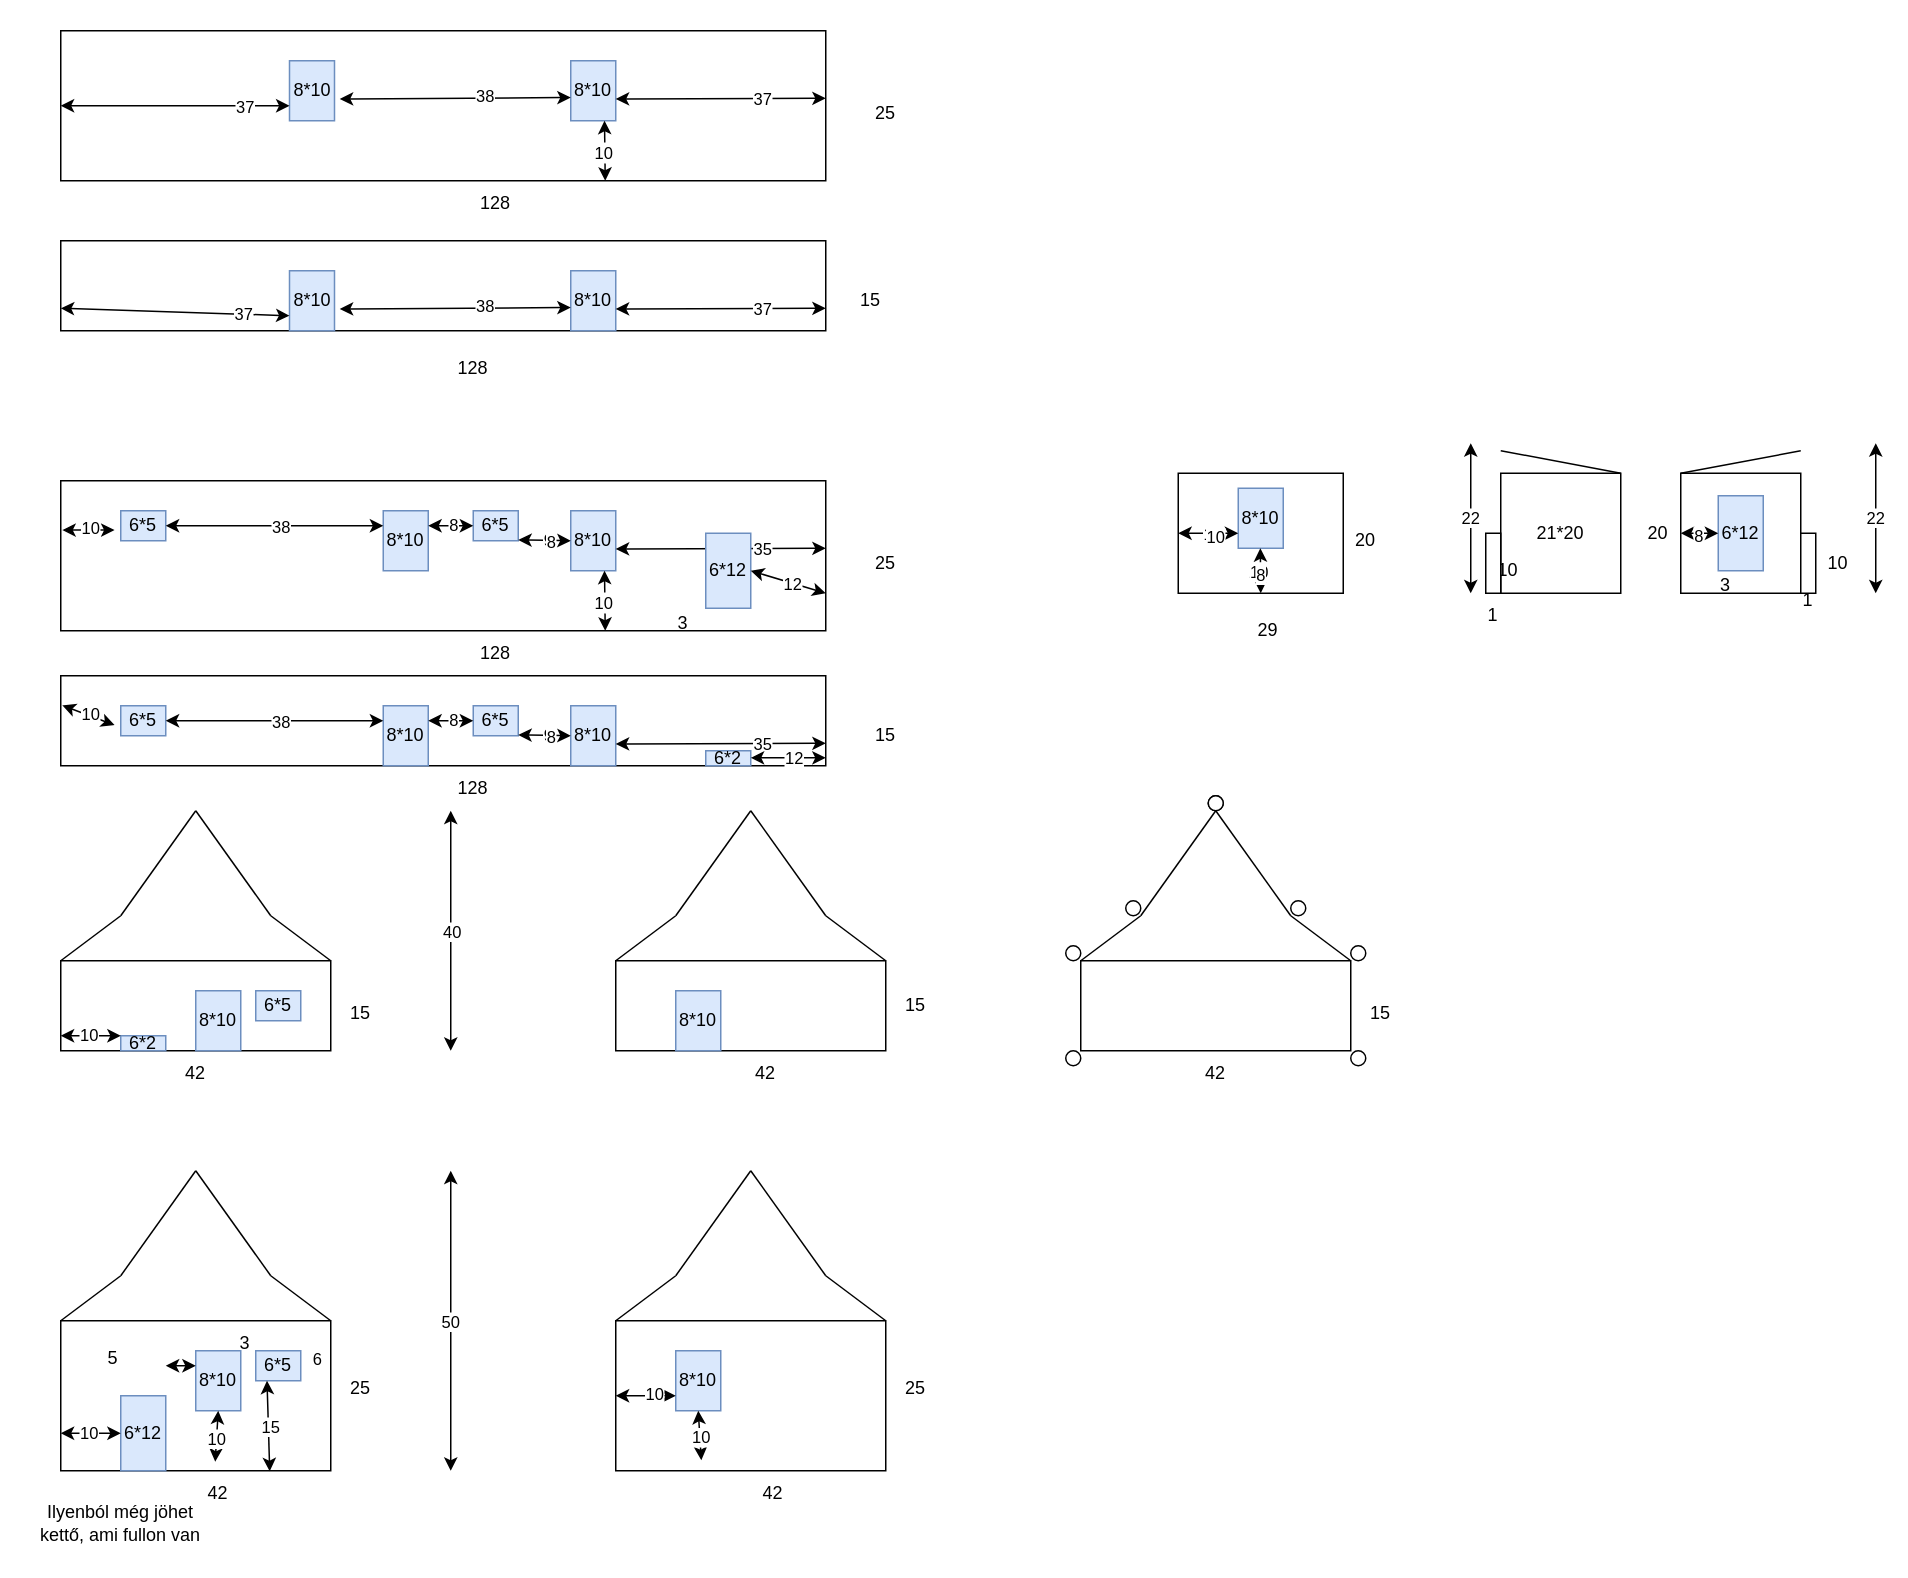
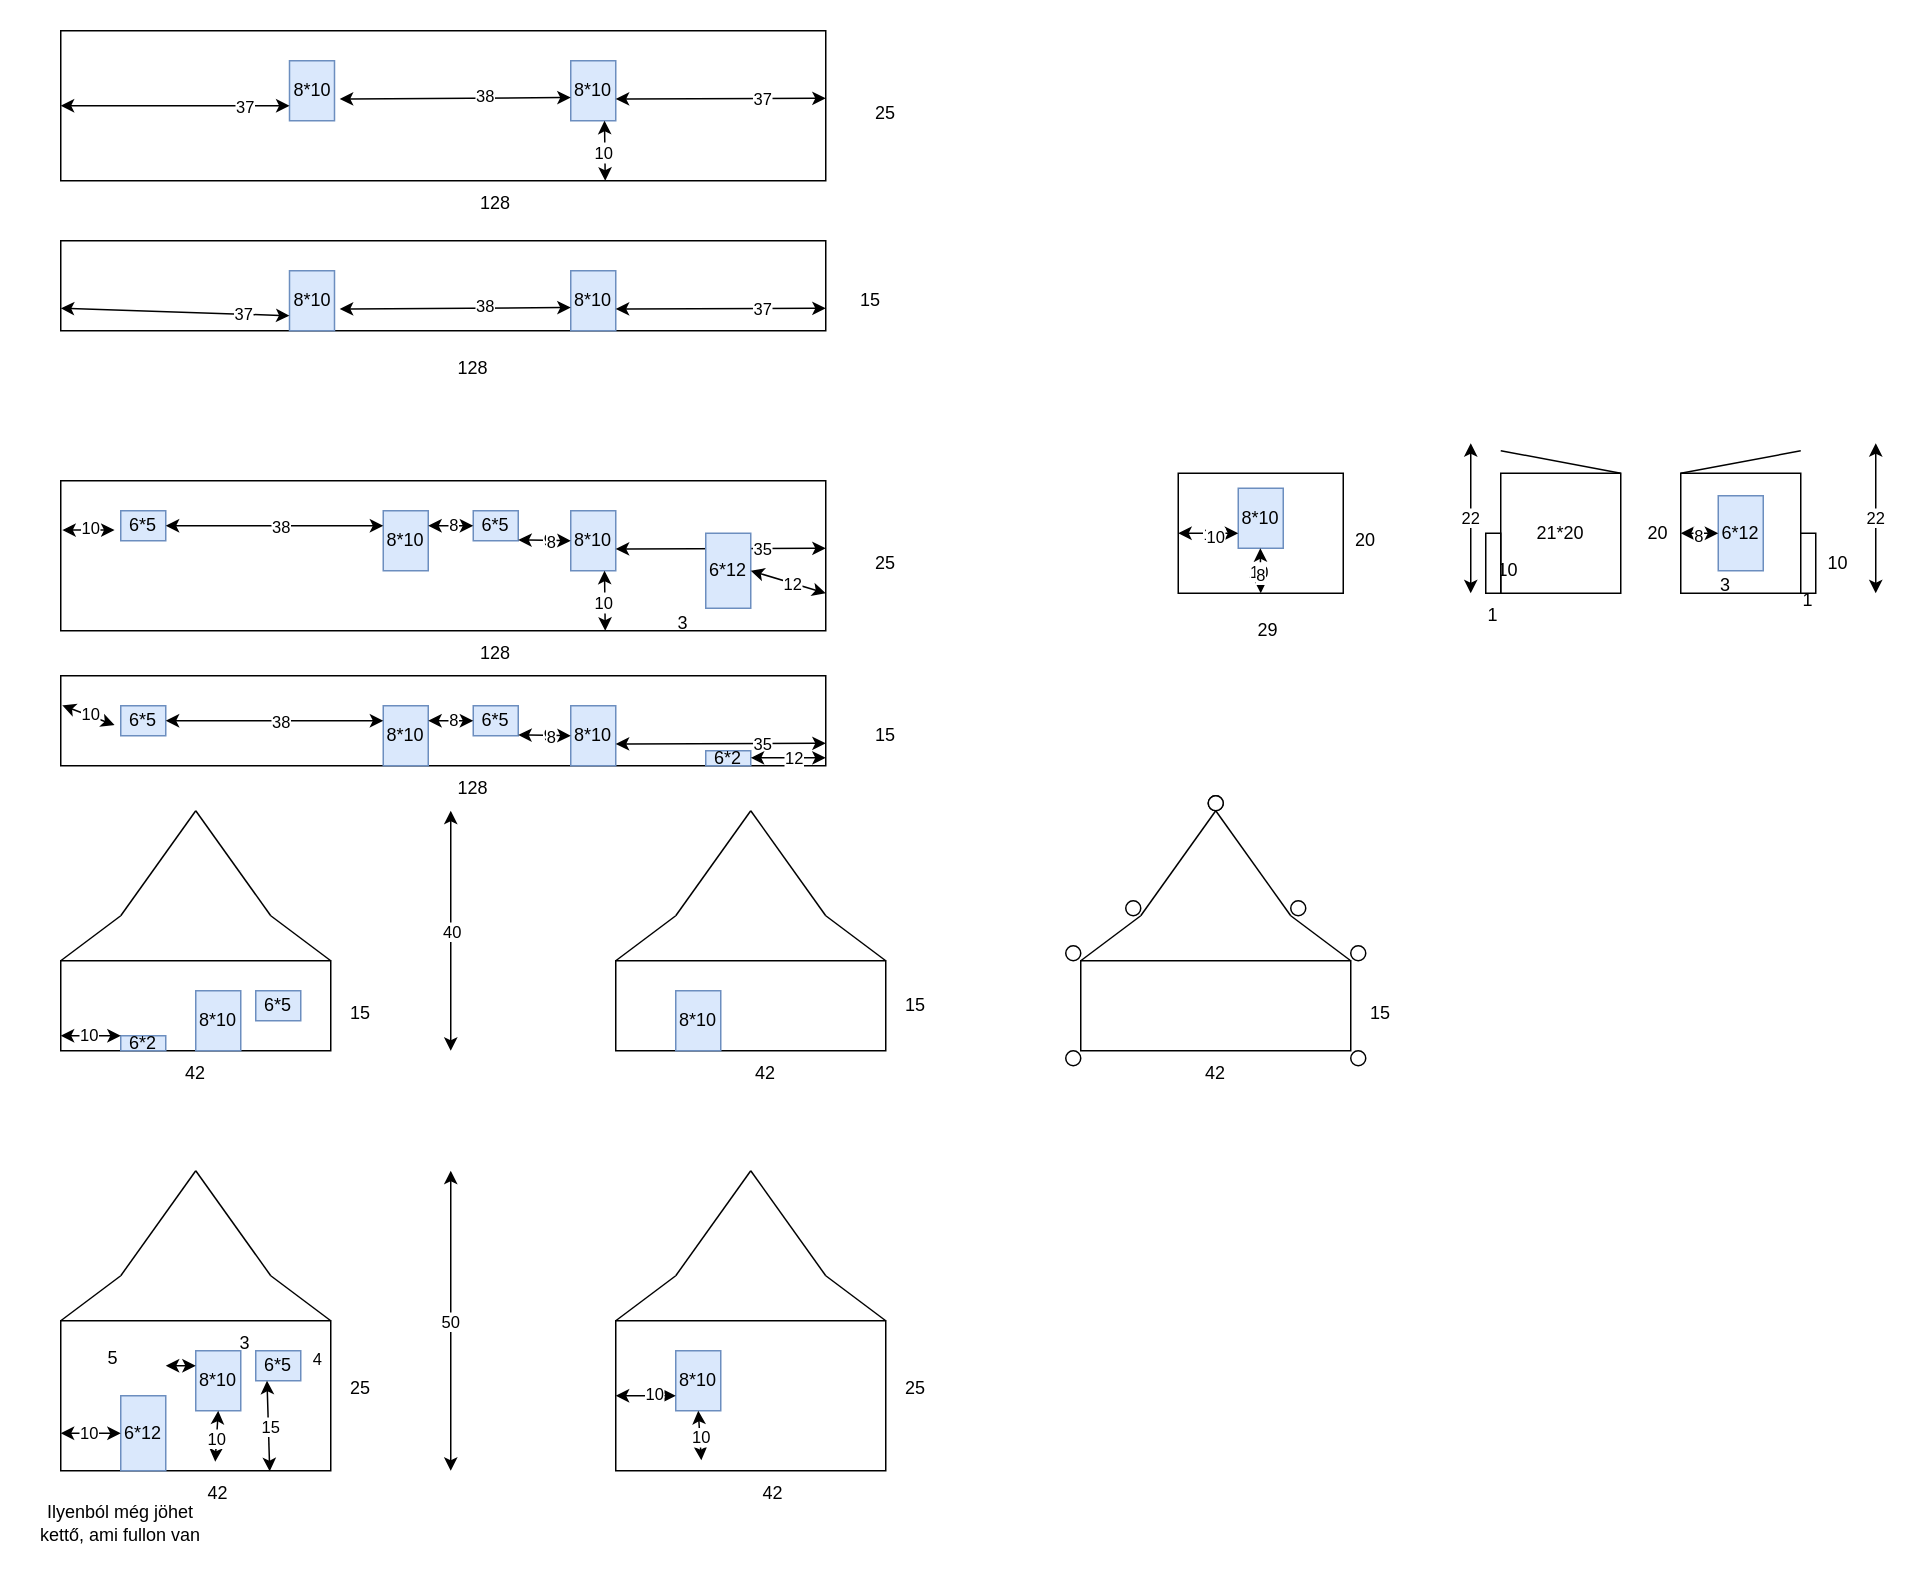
(318, 1360) -> (318, 1360)
